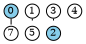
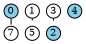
(75, 11) -> (75, 11)
